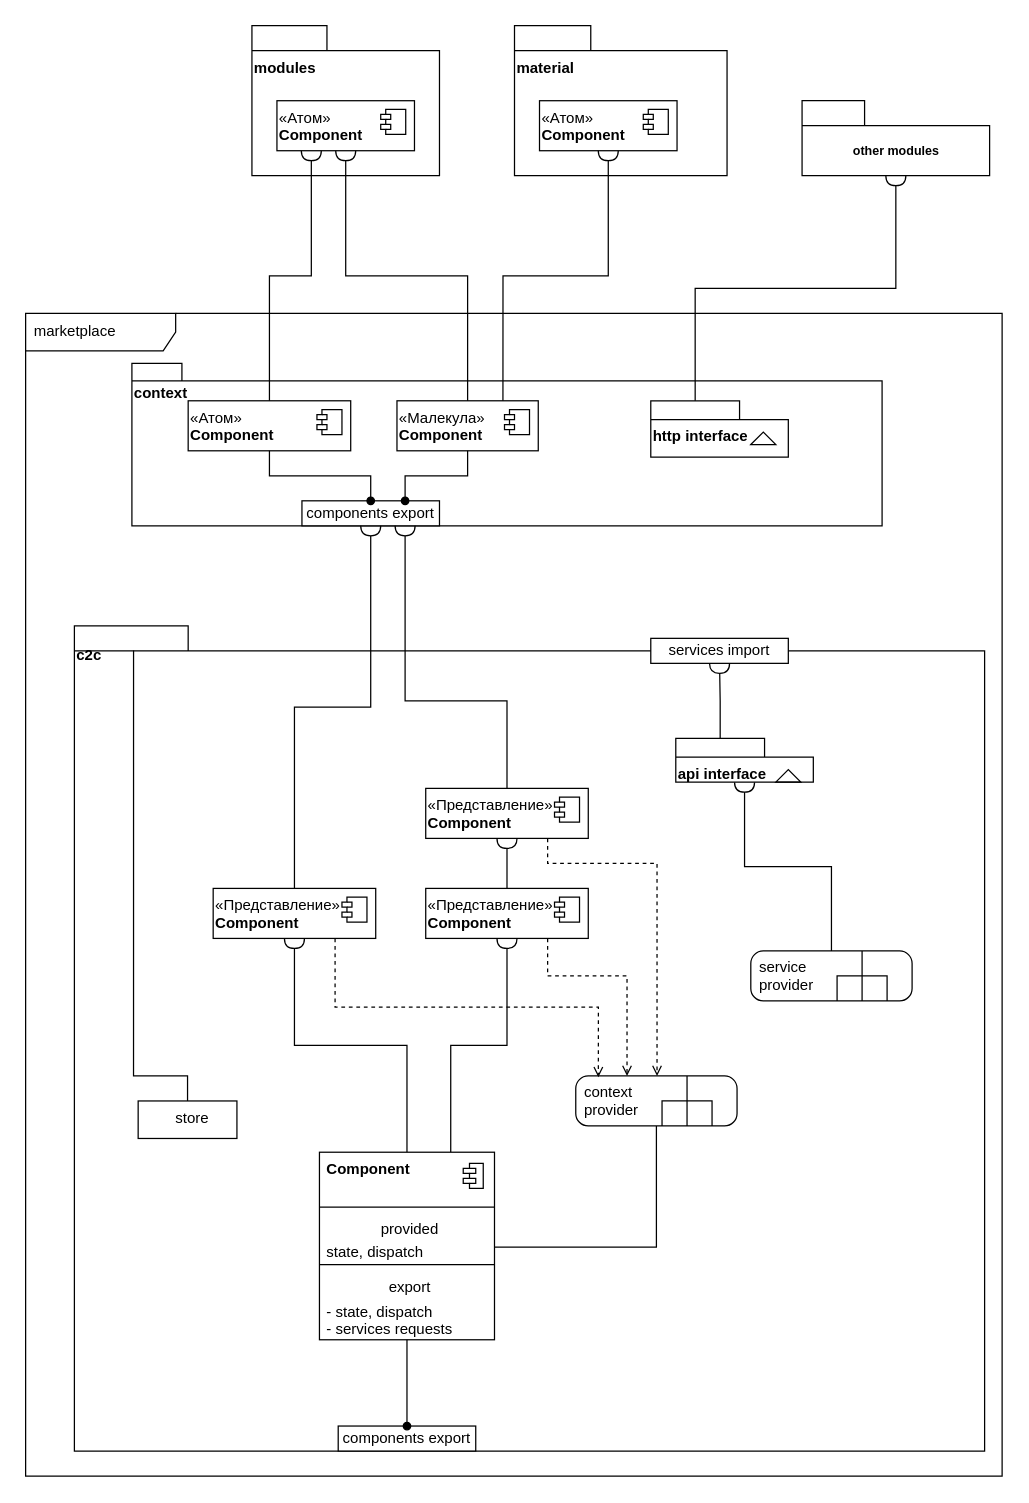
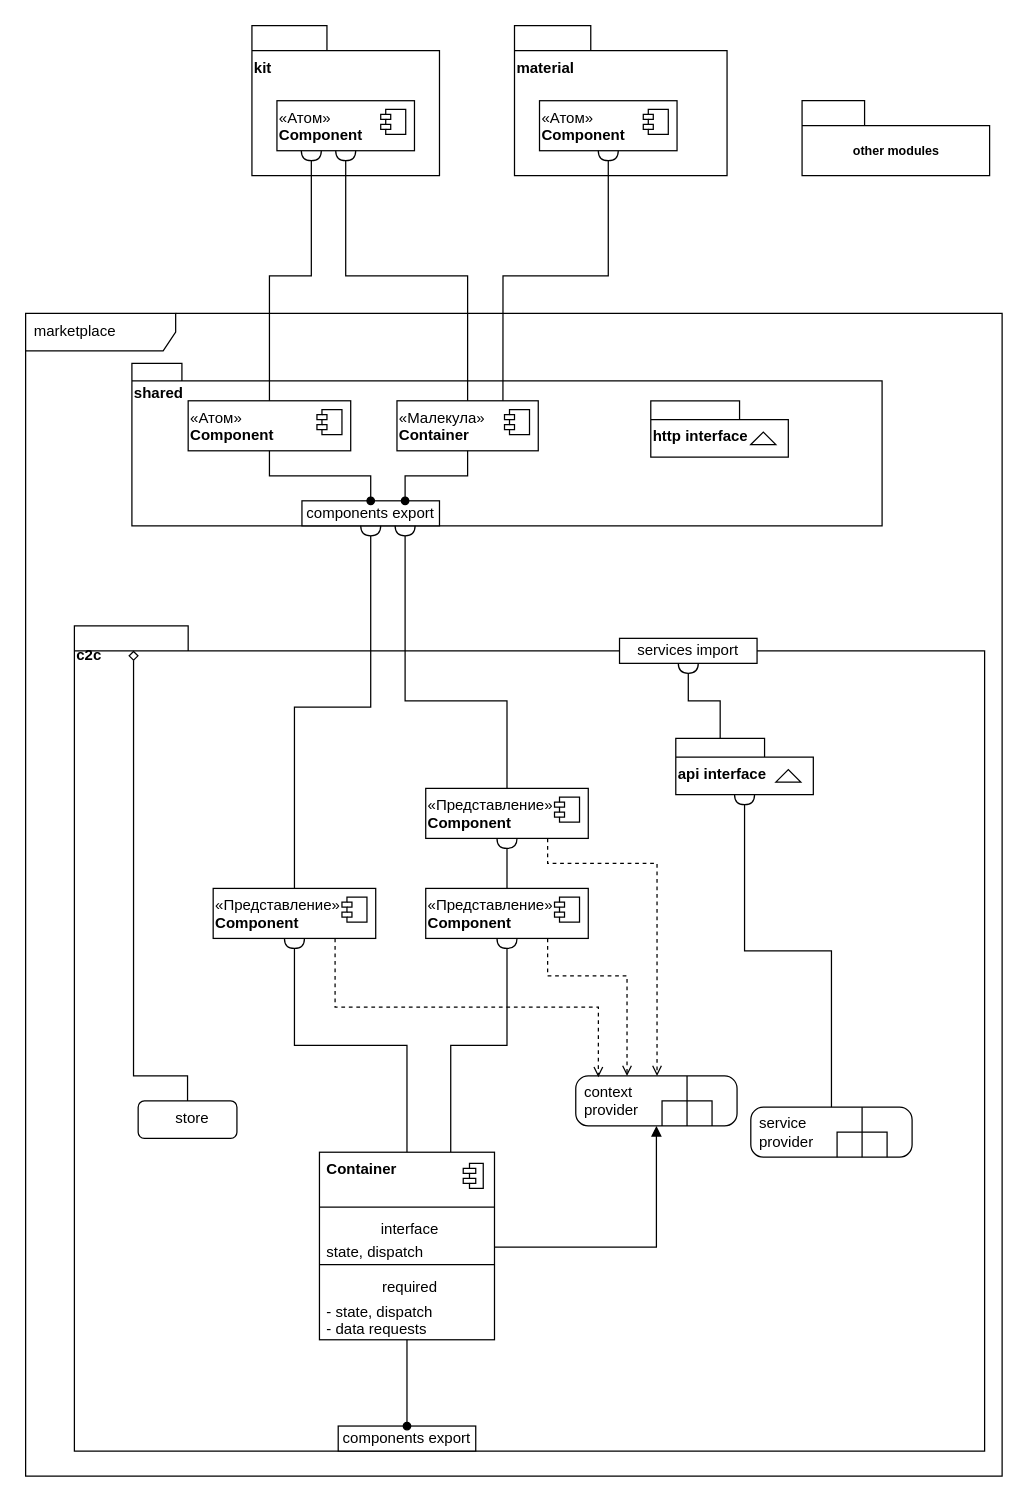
(282, 68) -> (265, 68)
(790, 288) -> none
(164, 393) -> (160, 393)
(441, 427) -> (441, 427)
(719, 651) -> (688, 651)
(134, 656) -> (134, 661)
(744, 760) -> (744, 766)
(831, 976) -> (831, 1132)
(188, 1119) -> (188, 1119)
(656, 1132) -> (656, 1137)
(365, 1170) -> (363, 1170)
(410, 1230) -> (410, 1230)
(410, 1287) -> (410, 1287)
(401, 1321) -> (390, 1321)
